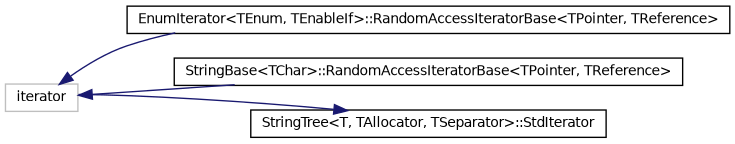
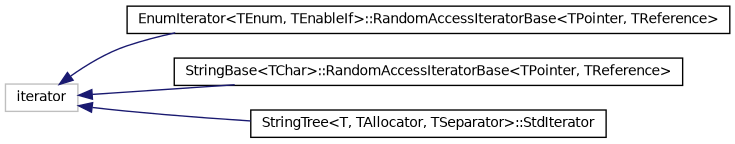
(206, 100) -> (171, 115)
